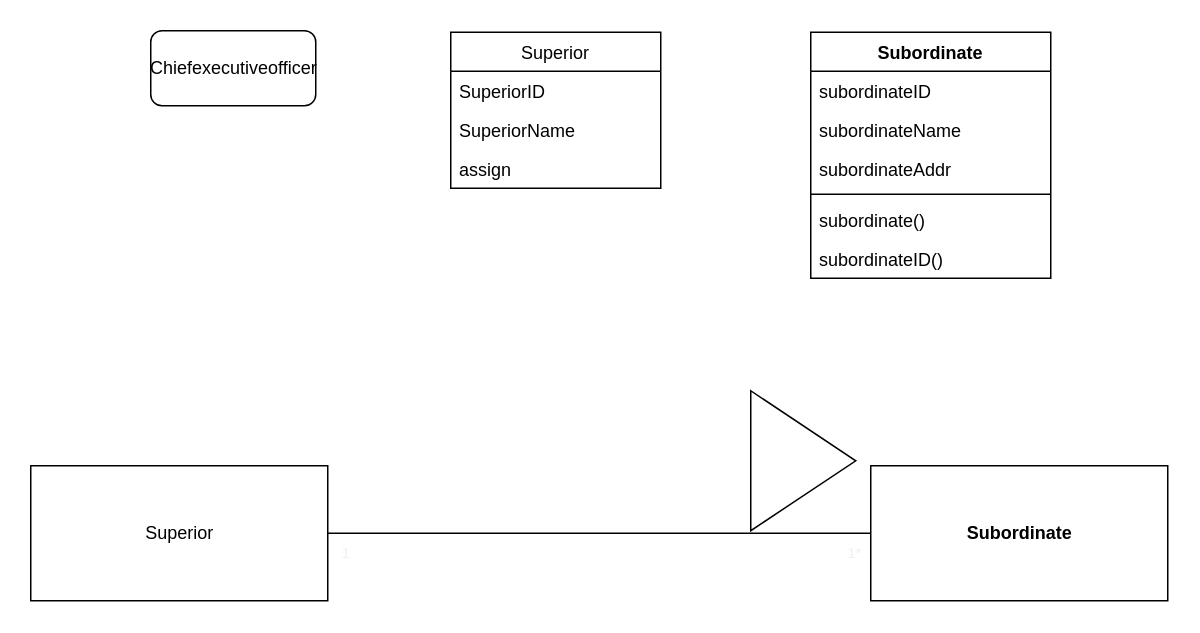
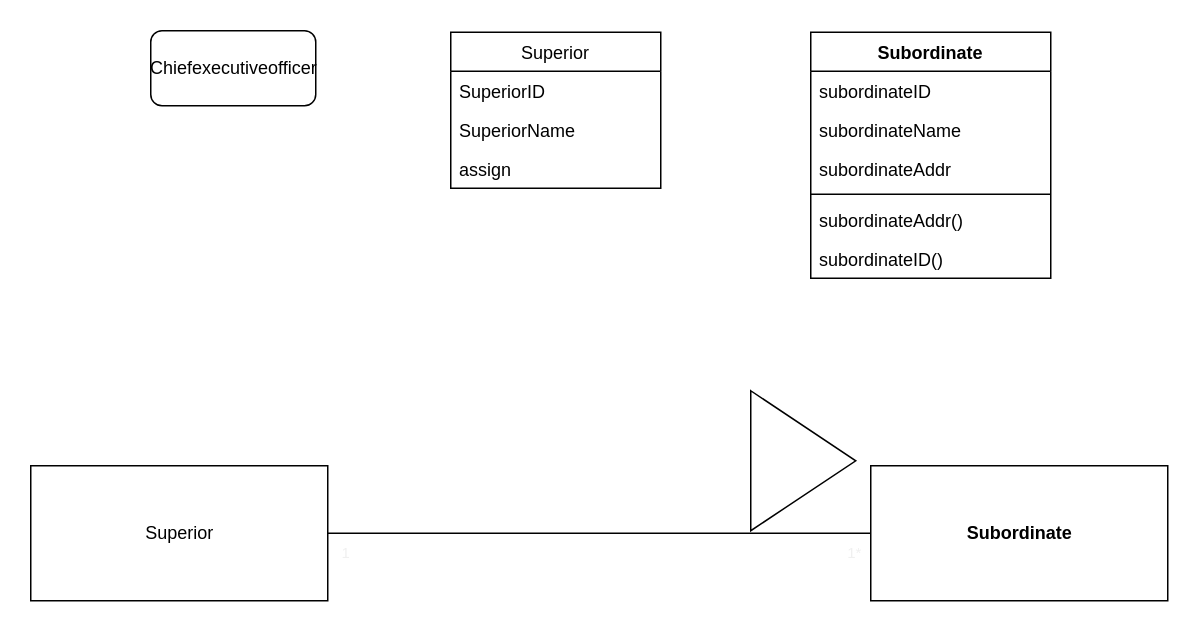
(882, 221) -> (902, 221)
